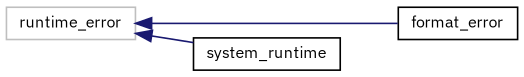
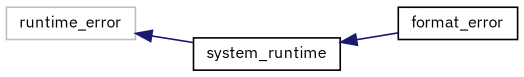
(275, 23) -> (377, 36)
